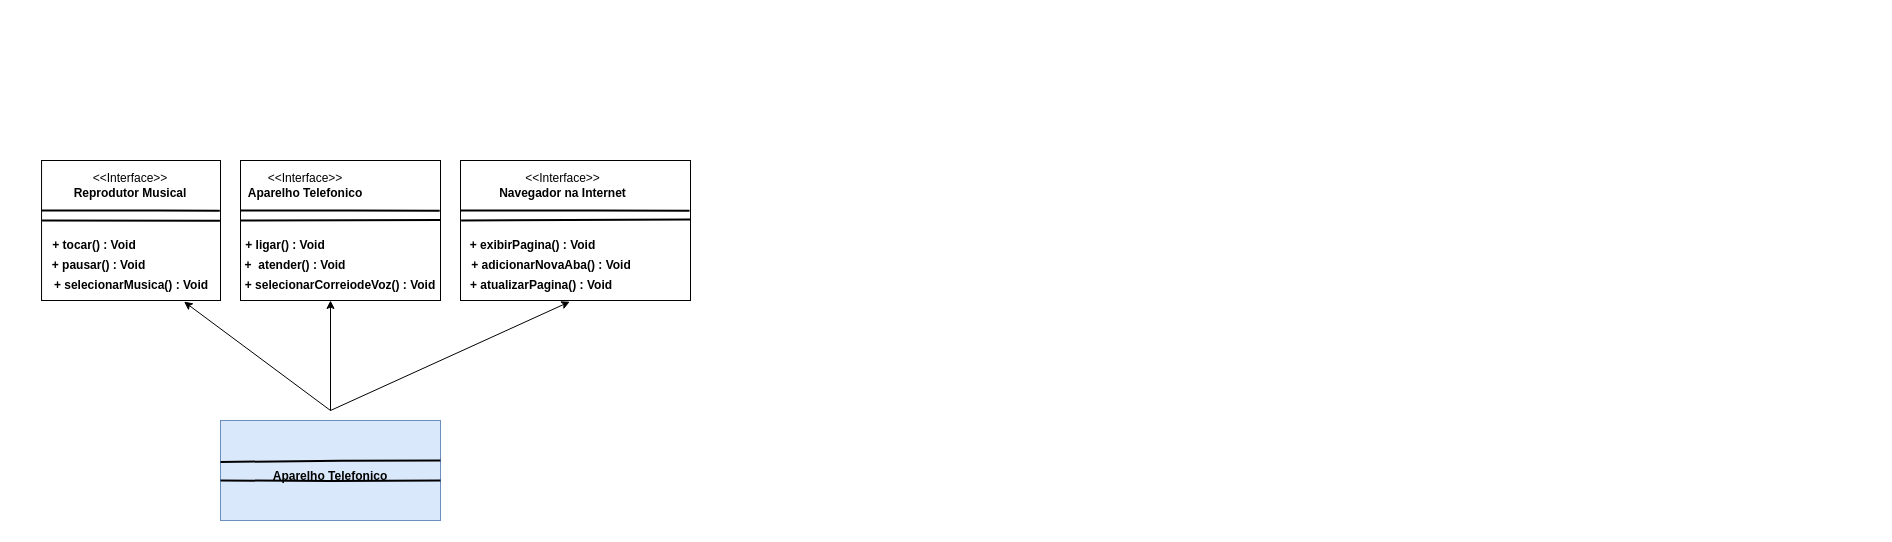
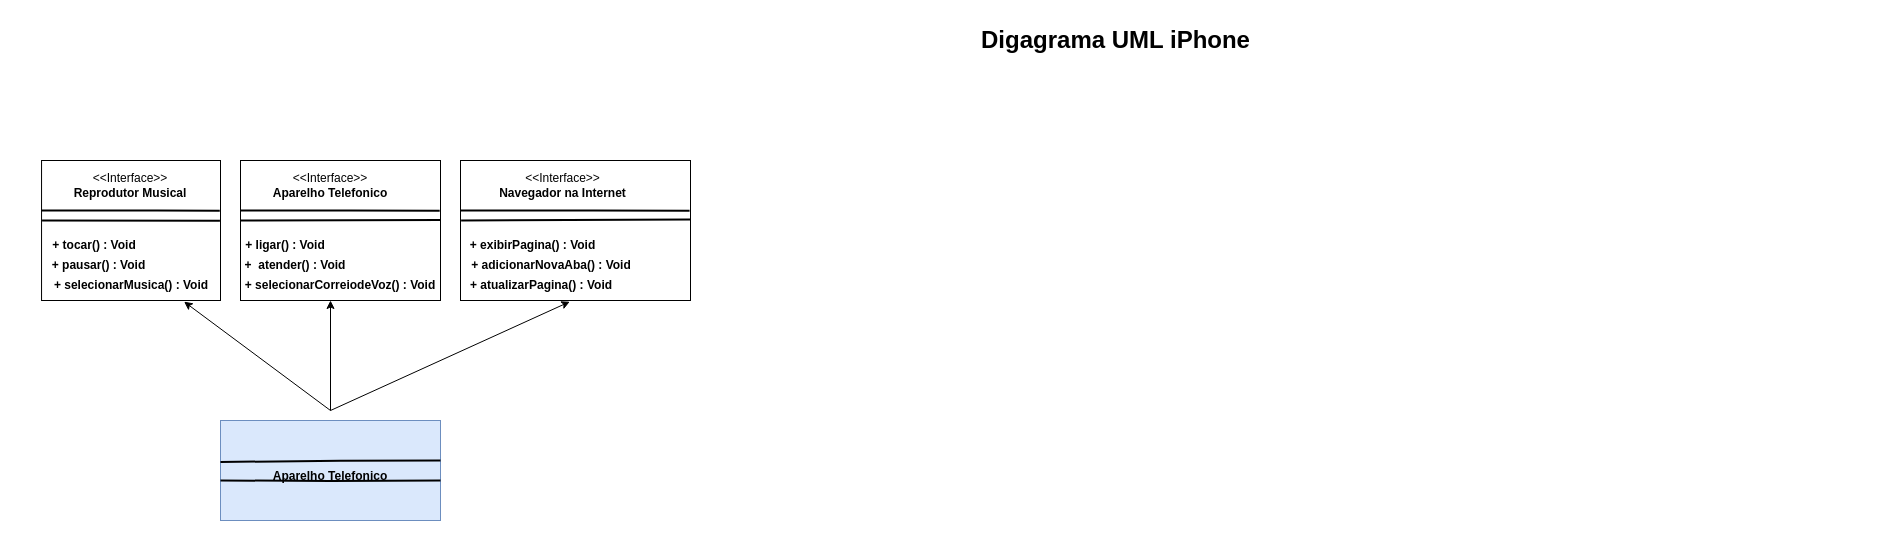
none -> (1116, 41)
(306, 186) -> (331, 186)
